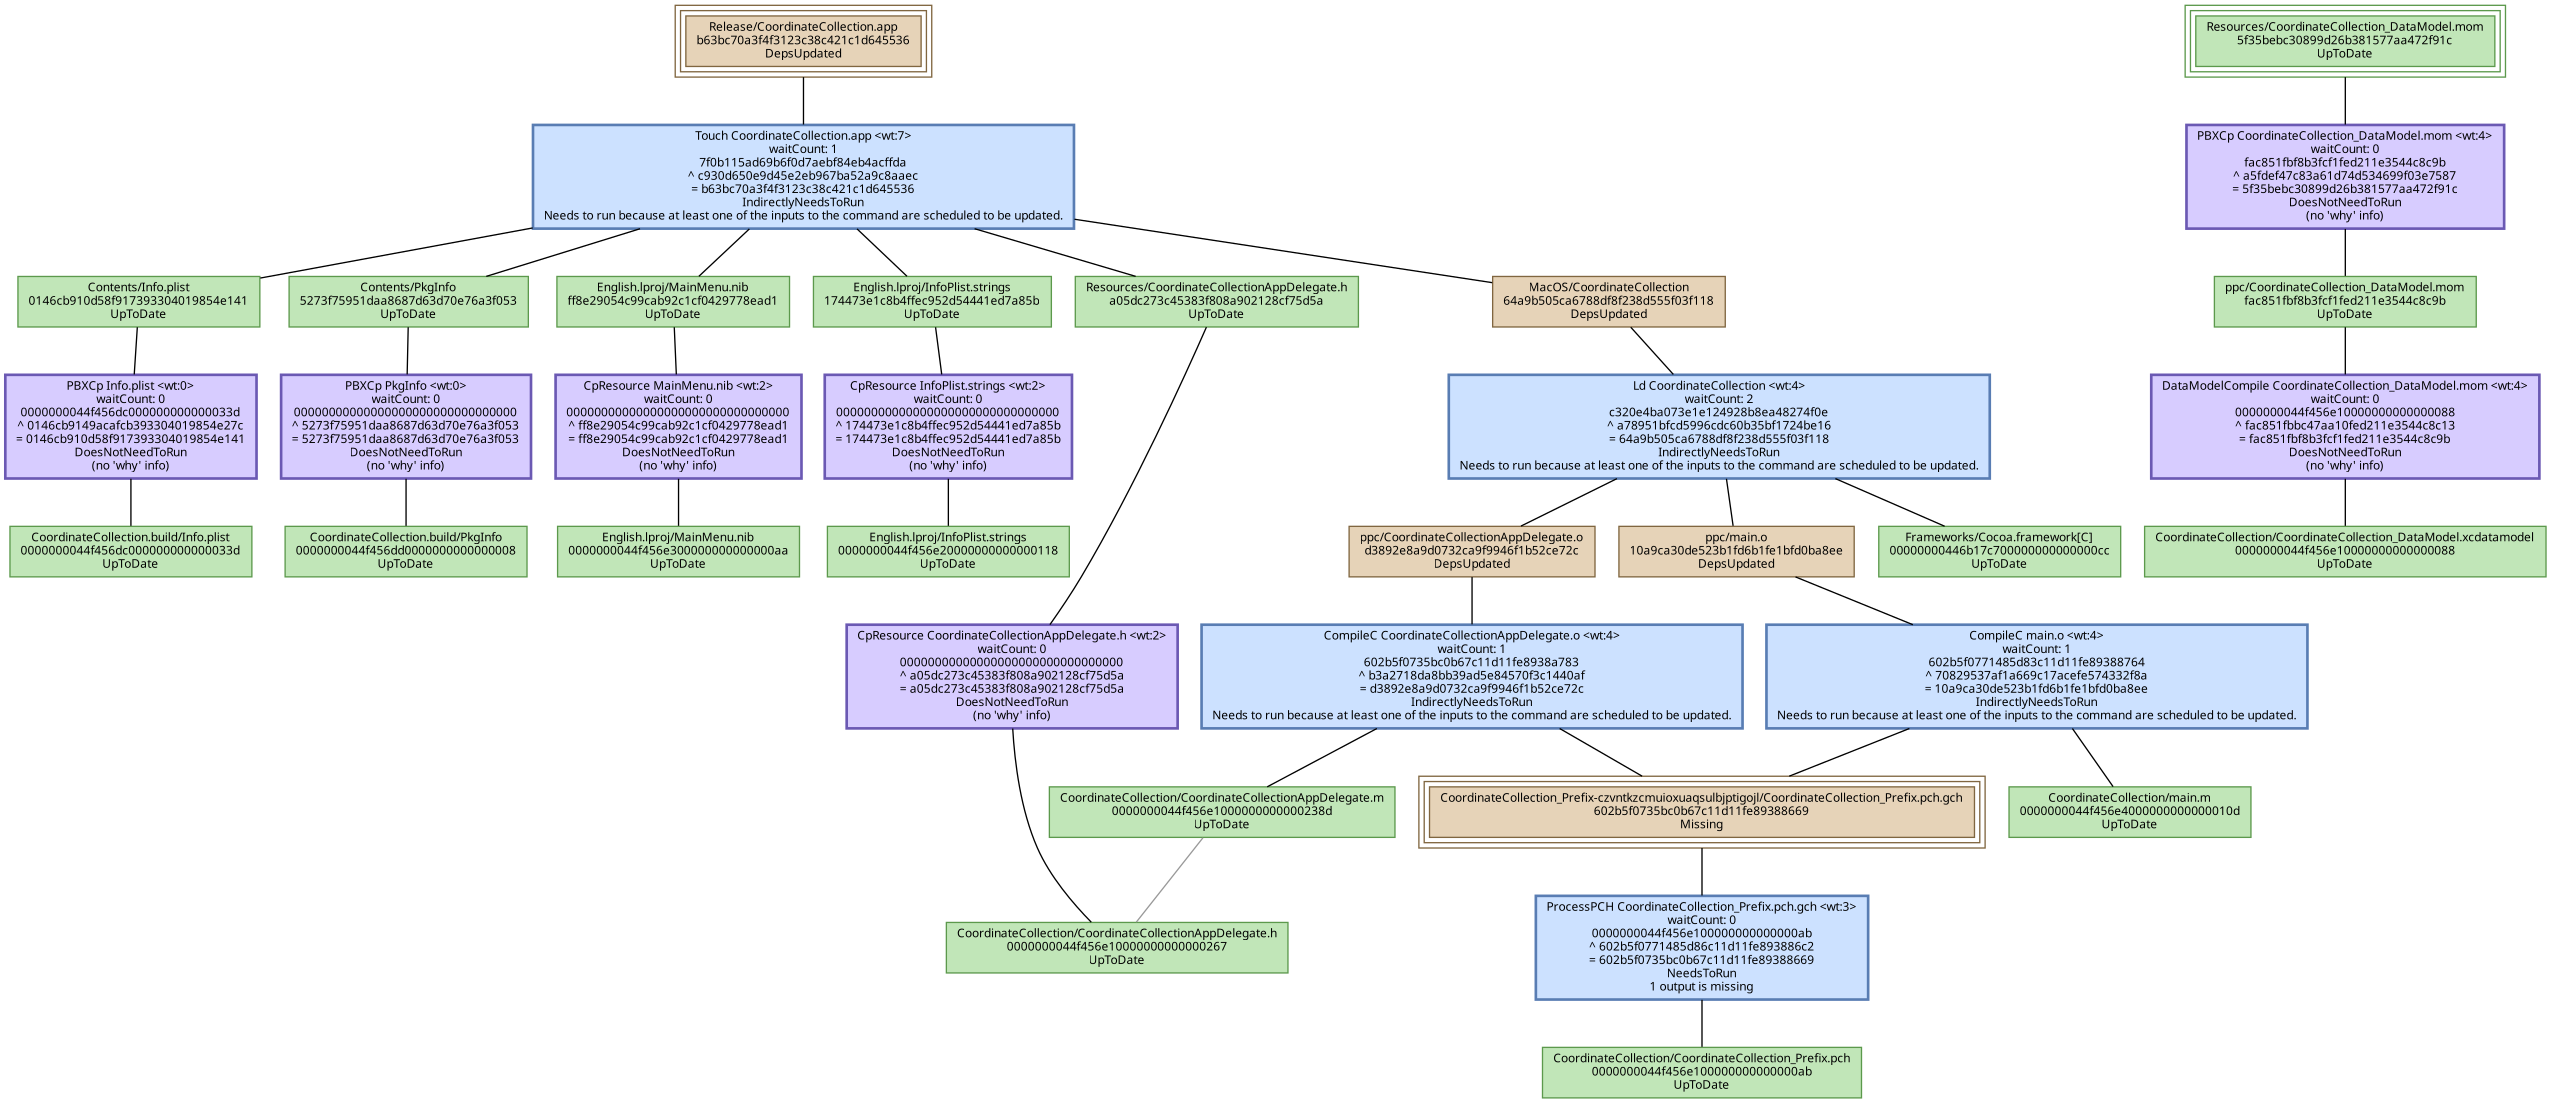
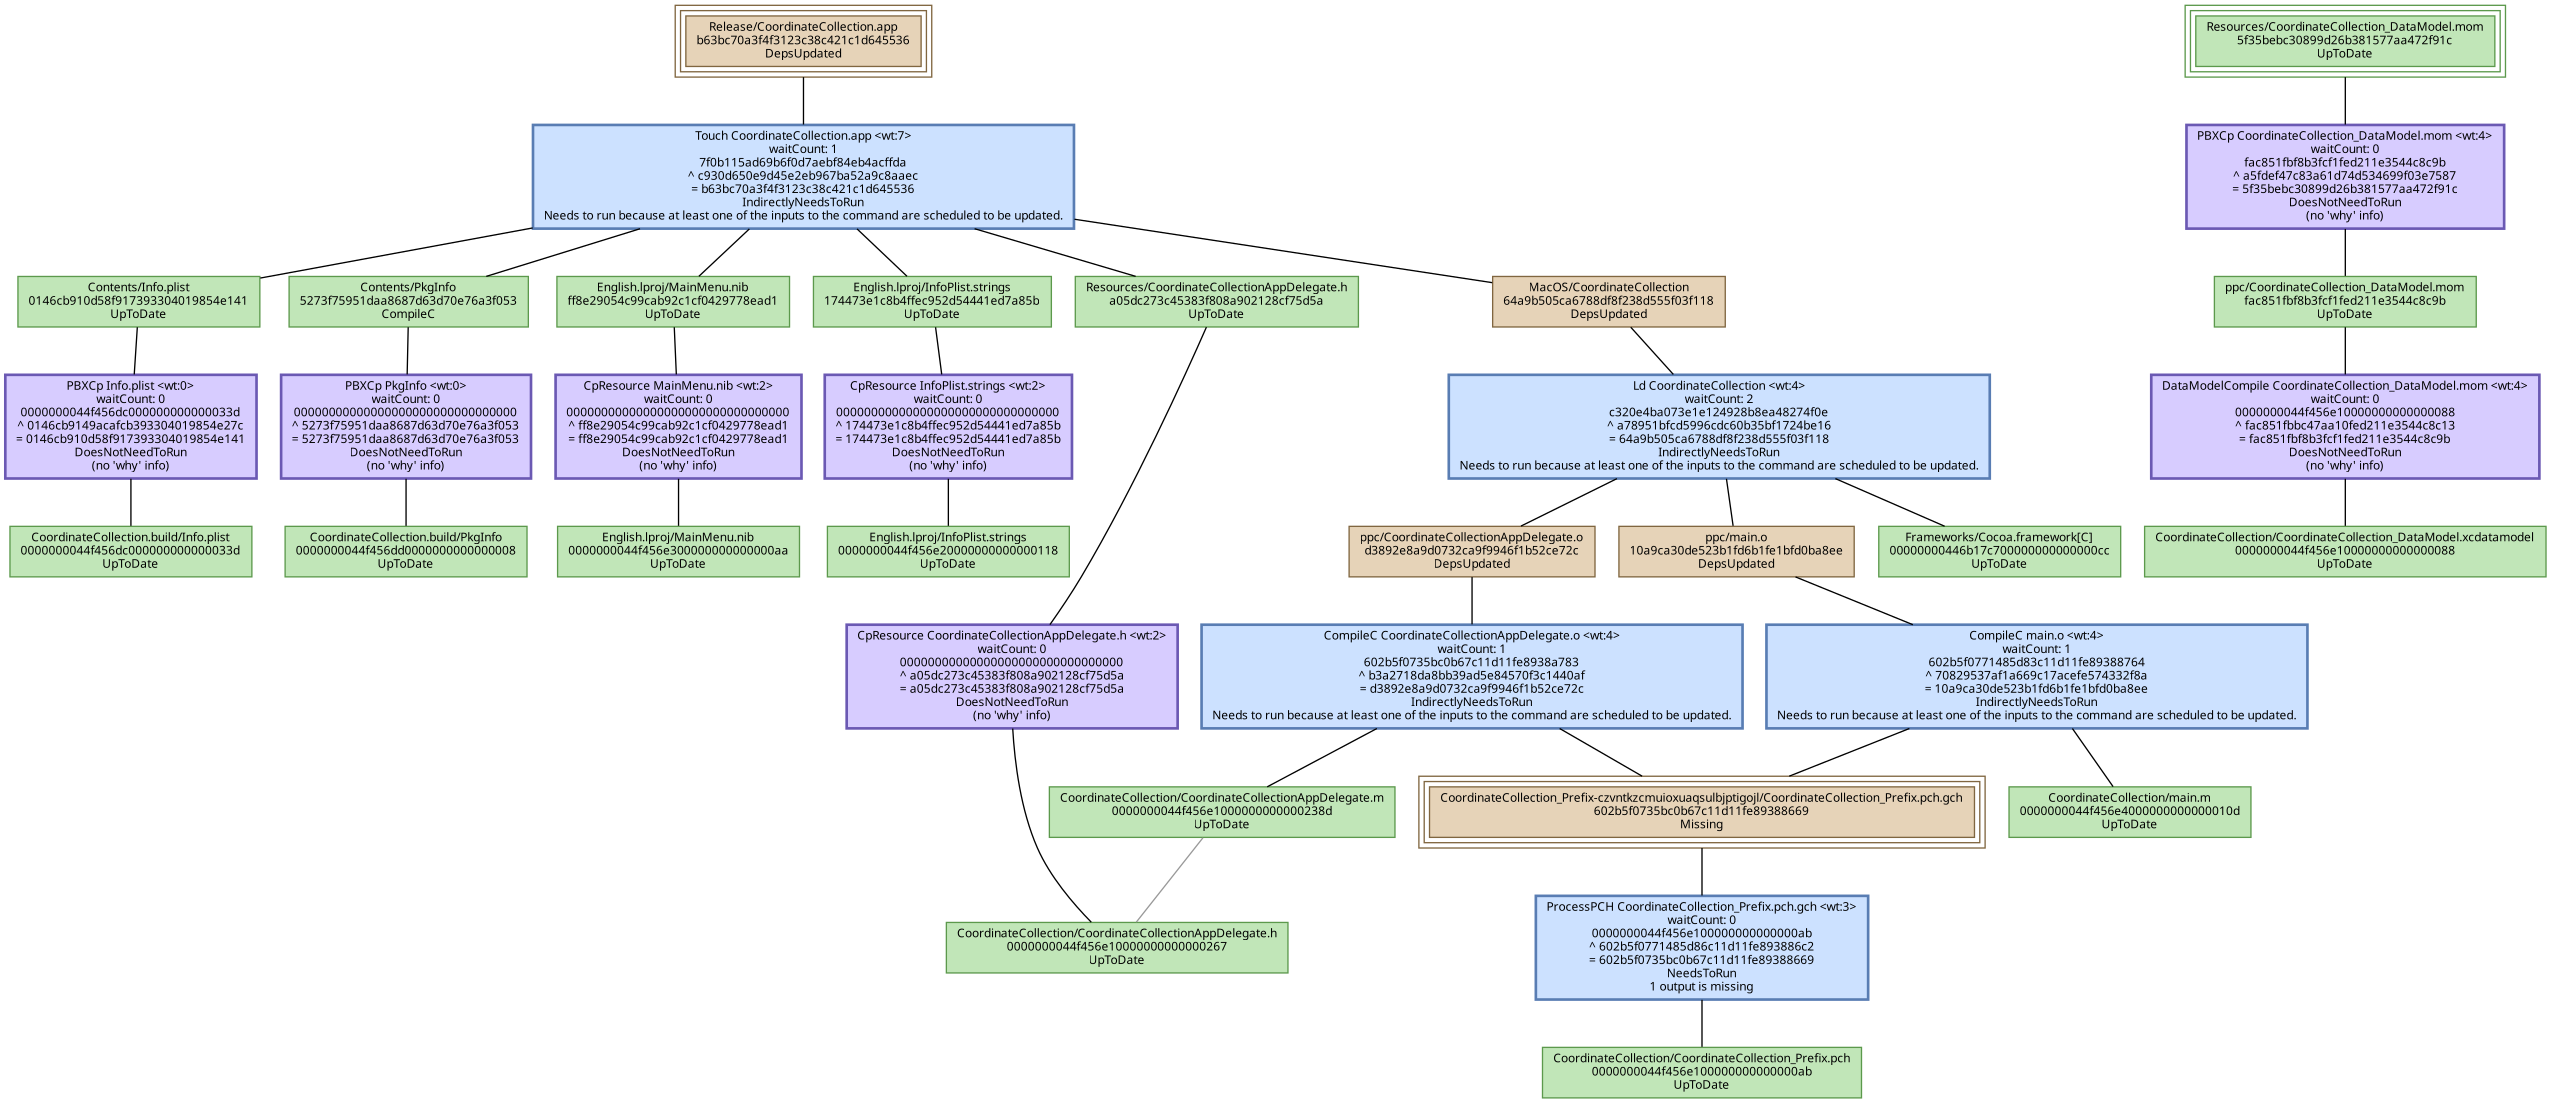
(409, 302) -> (409, 302)
